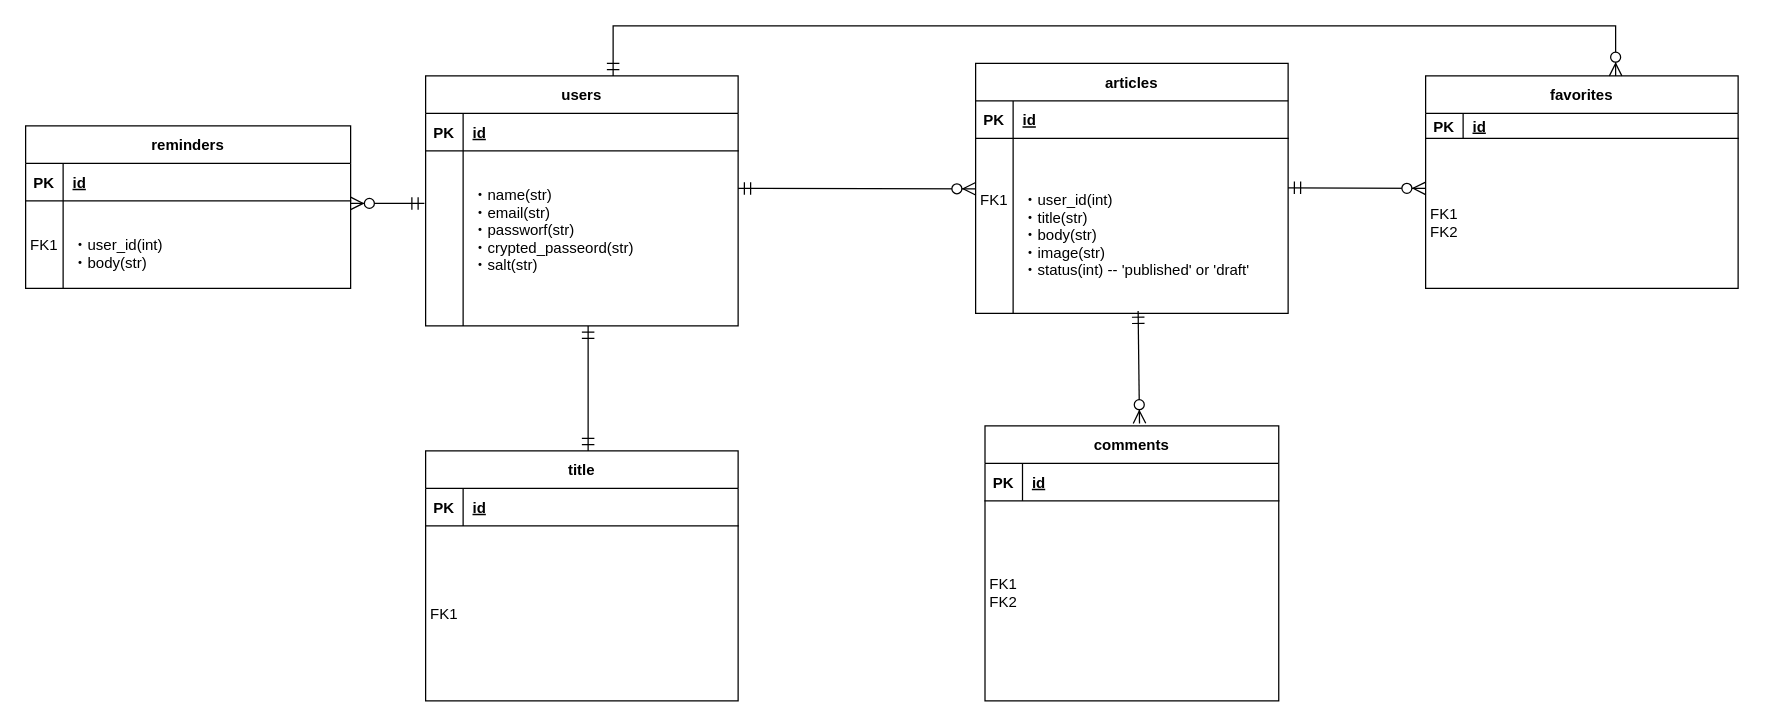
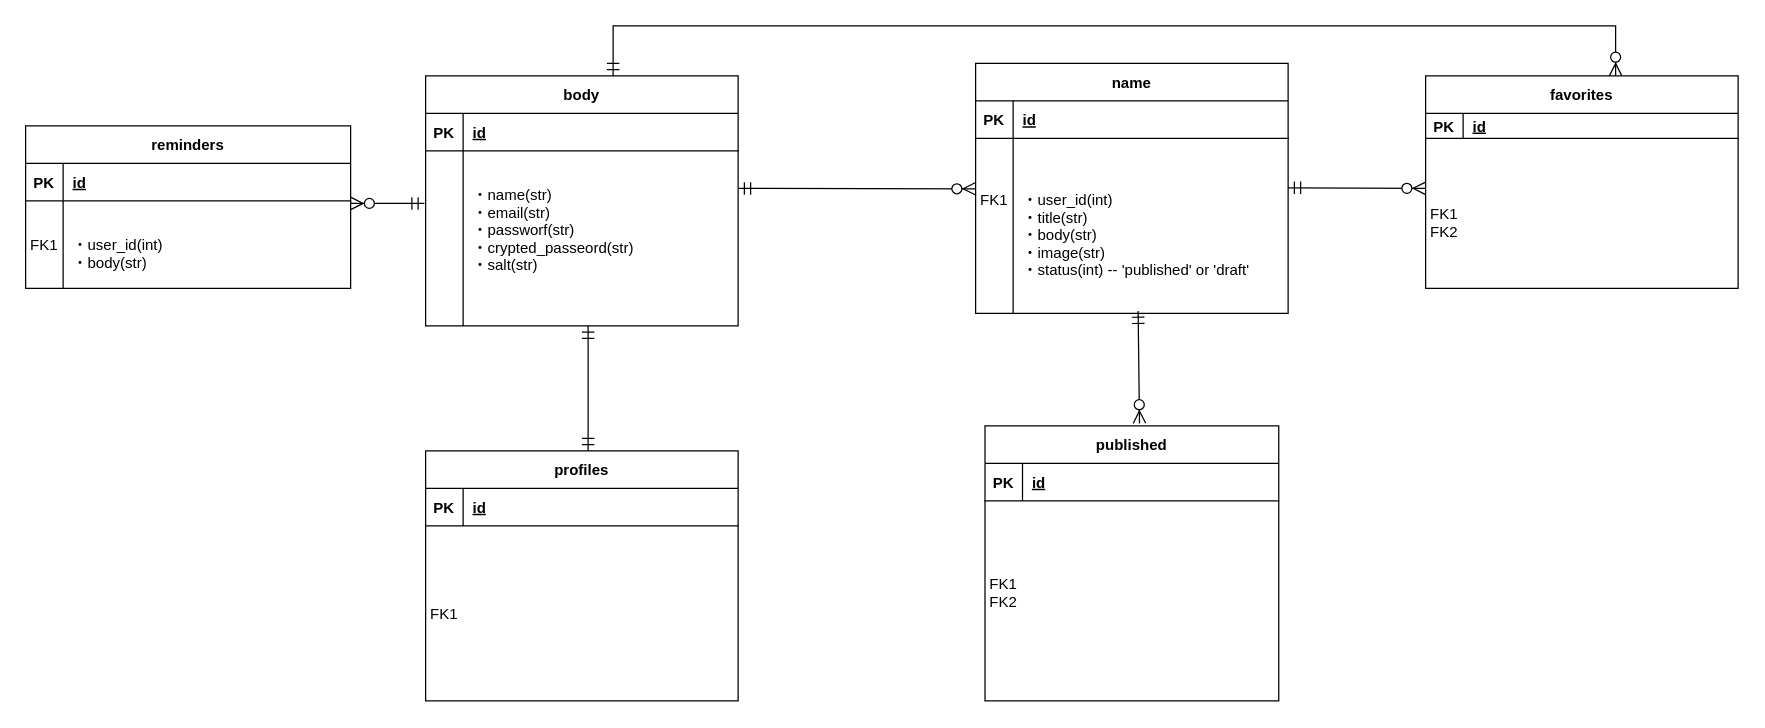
(1131, 83) -> (1131, 83)
(581, 95) -> (581, 95)
(1131, 445) -> (1131, 445)
(581, 470) -> (581, 470)
